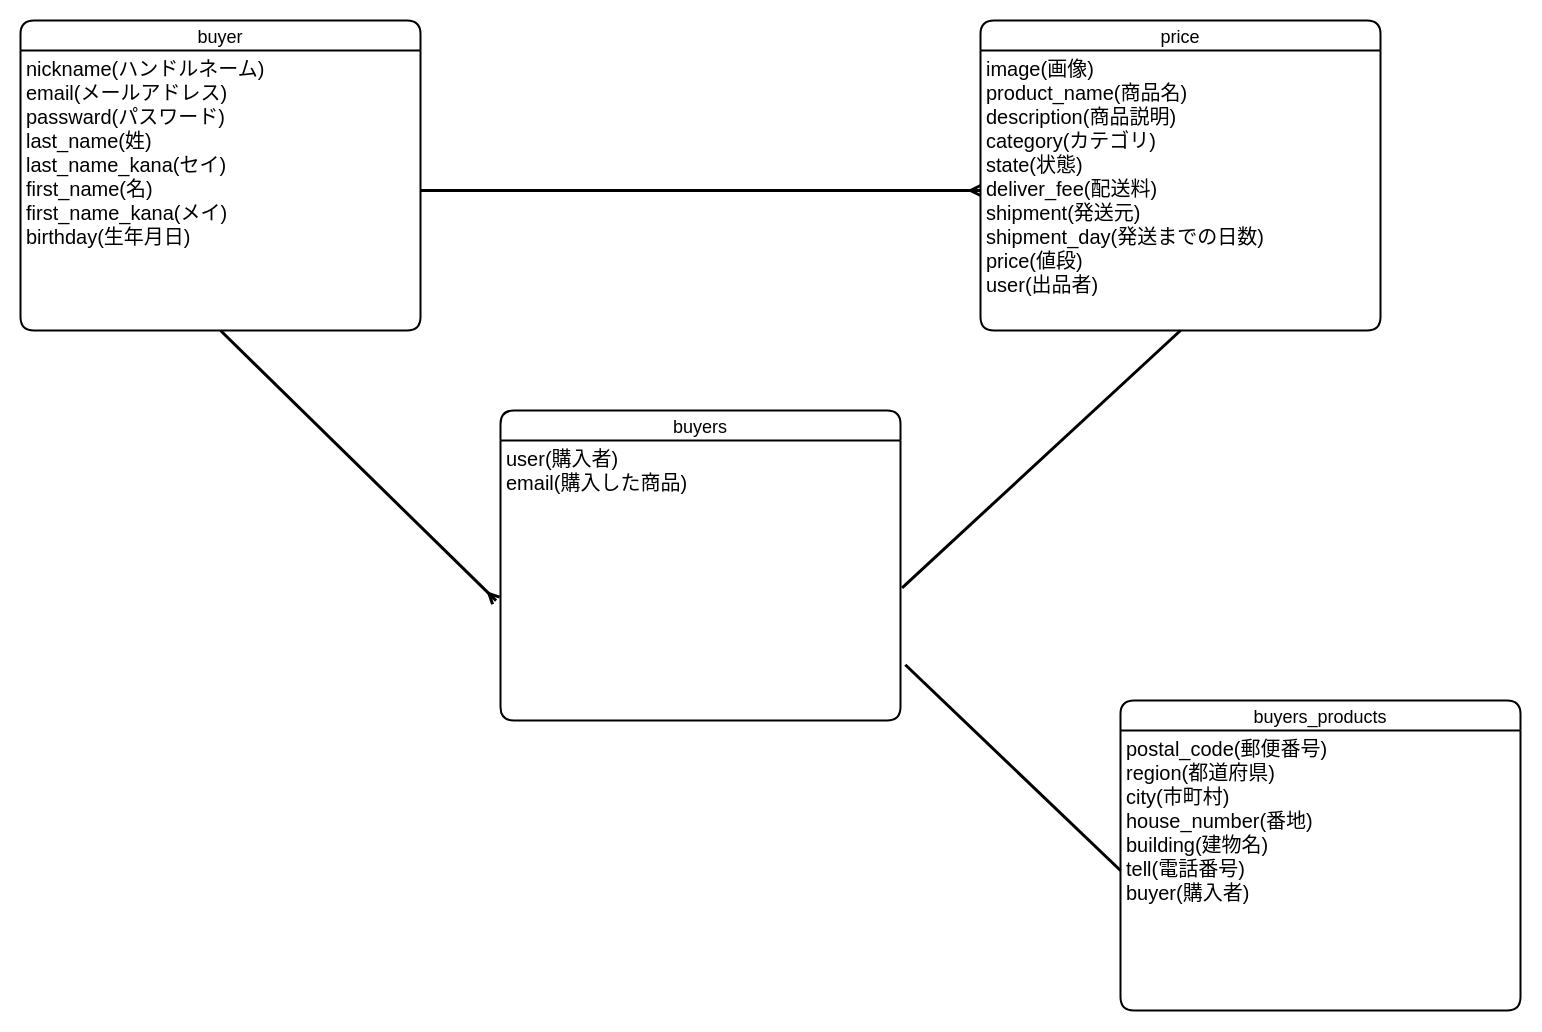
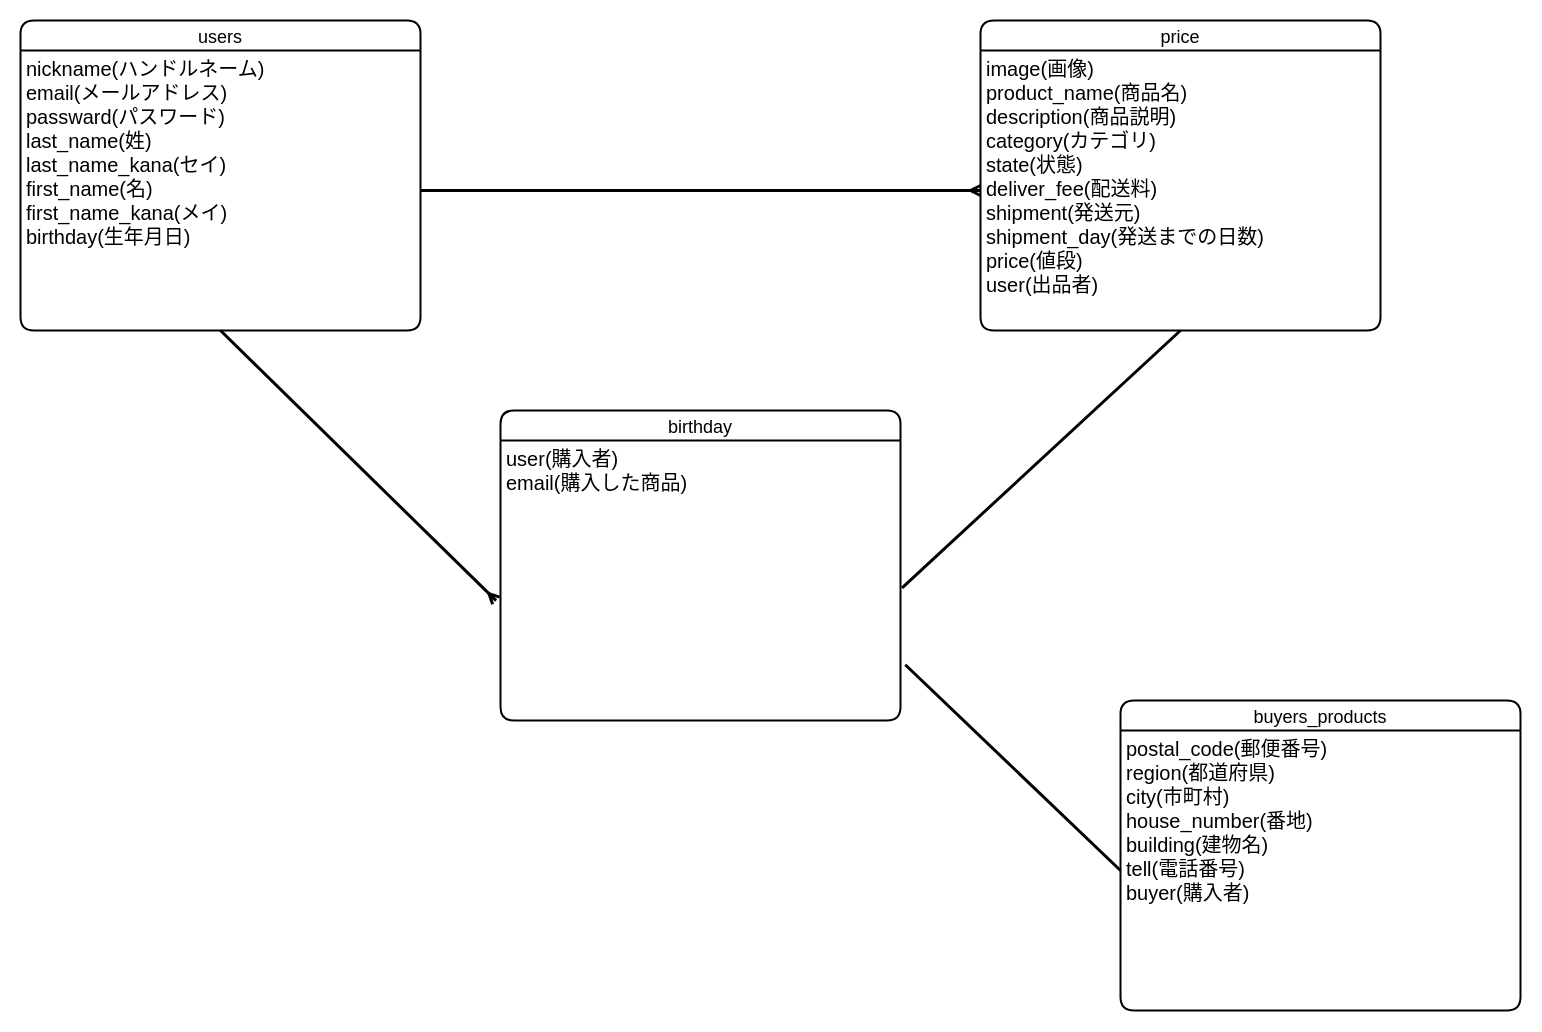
(220, 37) -> (220, 37)
(700, 427) -> (700, 427)
